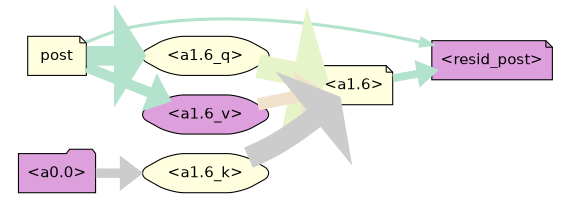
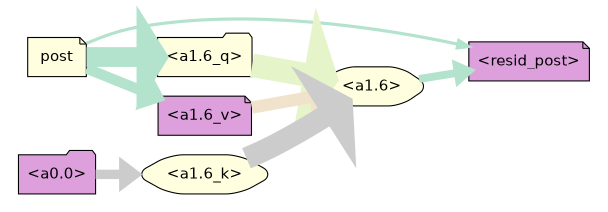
(206, 56) -> (205, 57)
(354, 85) -> (372, 86)
(206, 115) -> (205, 116)
